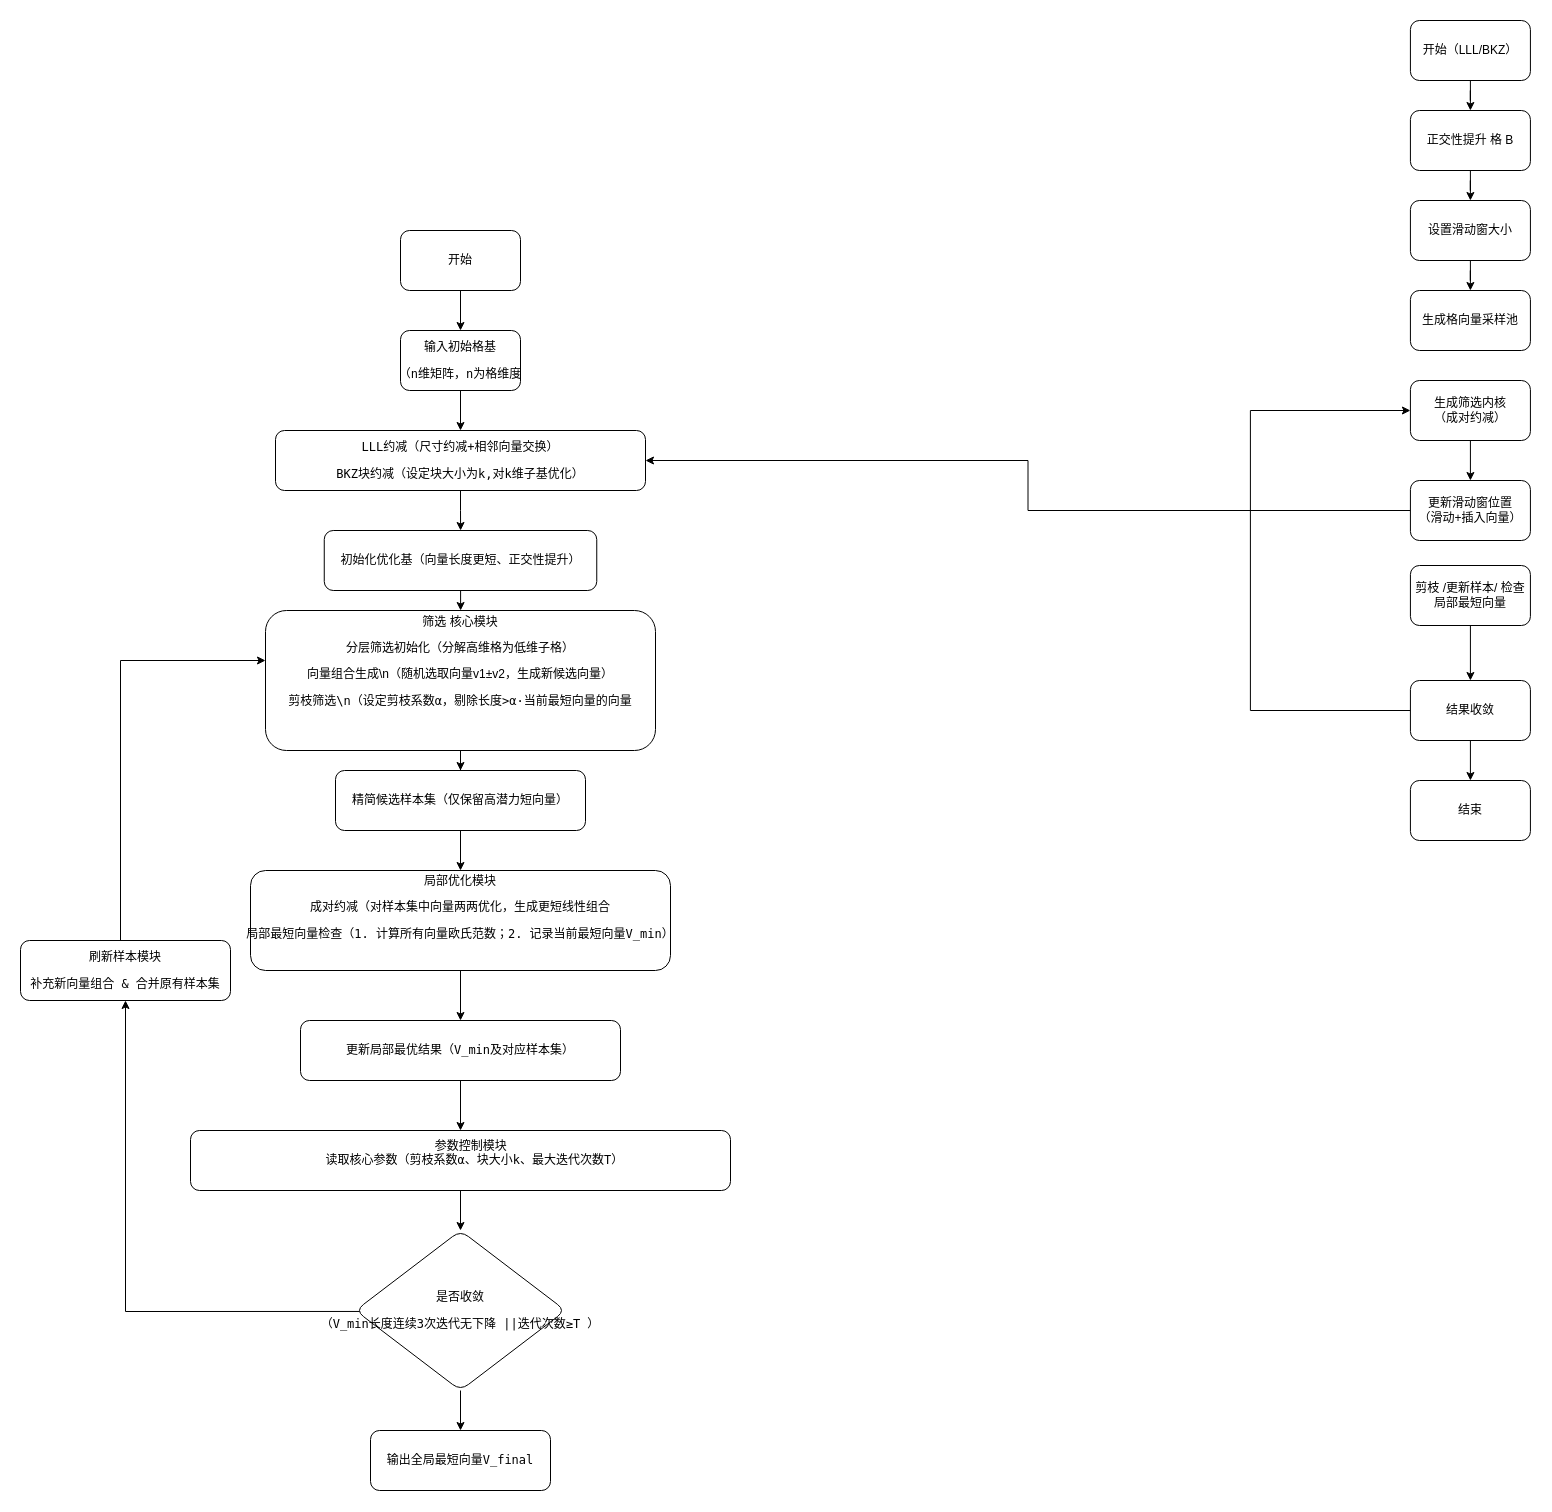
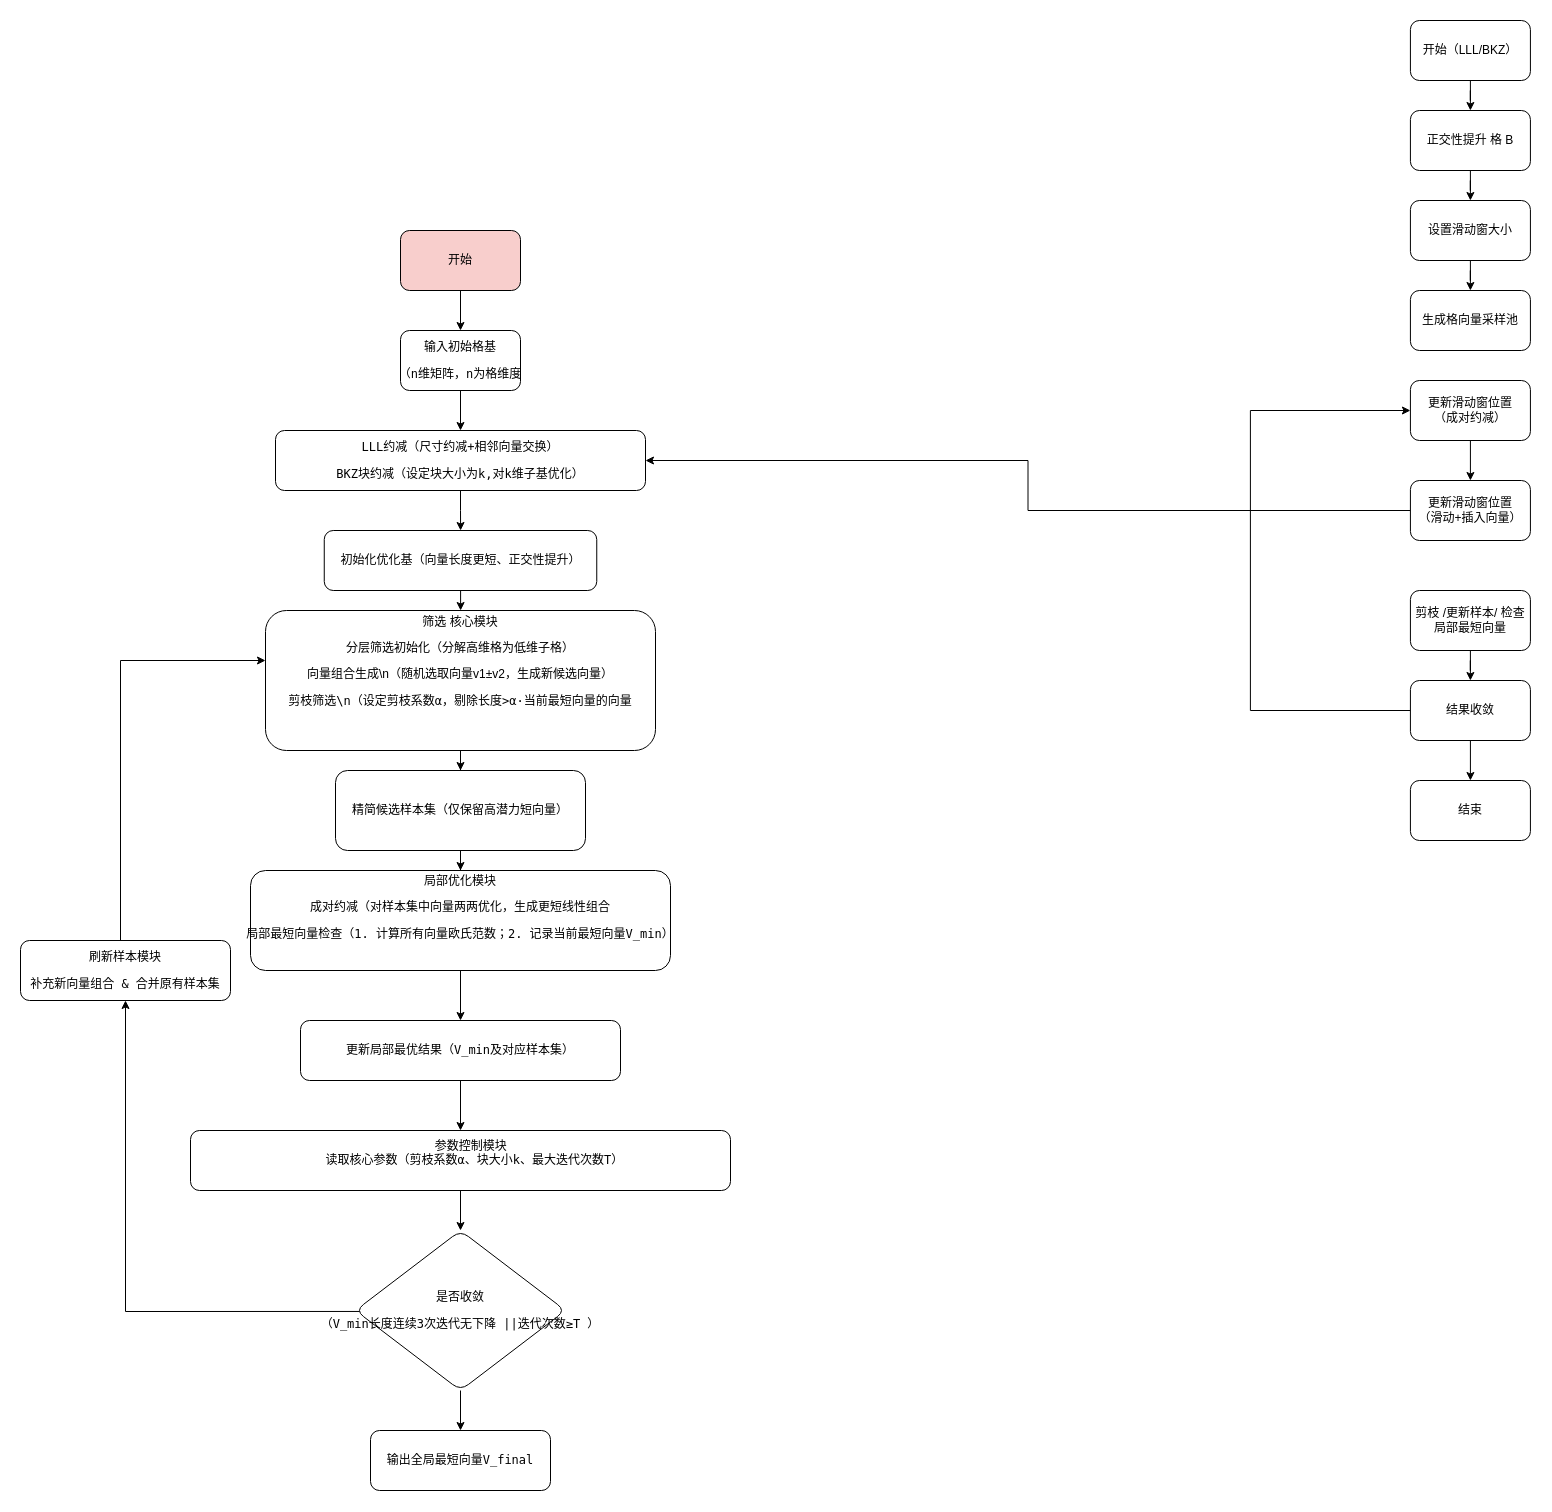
(461, 261) -> (461, 261)
(1471, 411) -> (1471, 411)
(1470, 596) -> (1470, 621)
(461, 801) -> (461, 811)
